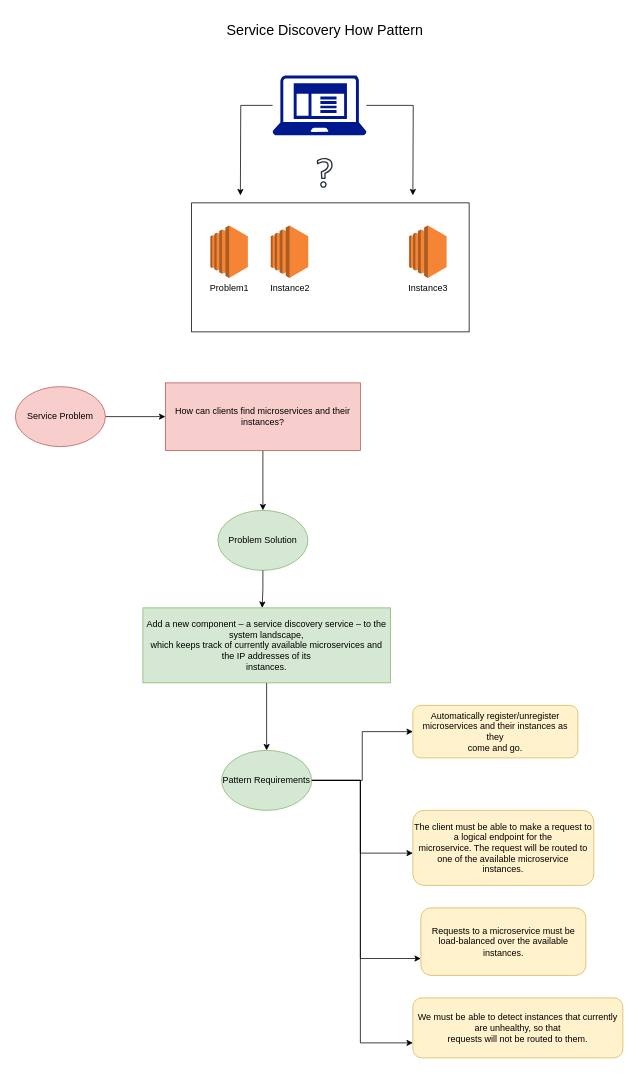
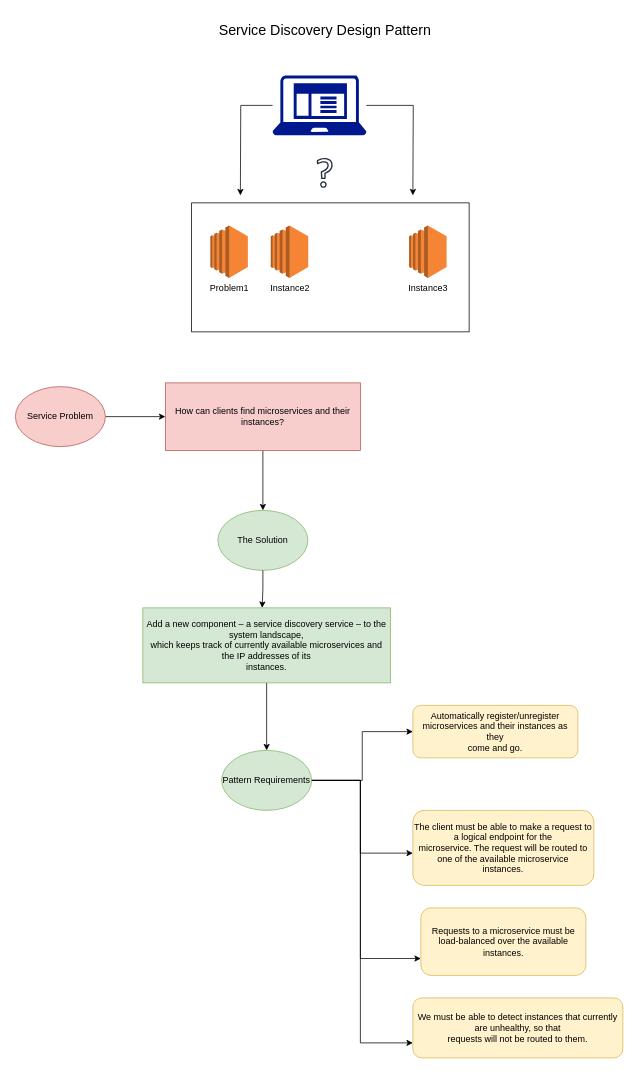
(325, 30) -> (325, 30)
(263, 540) -> (263, 540)
